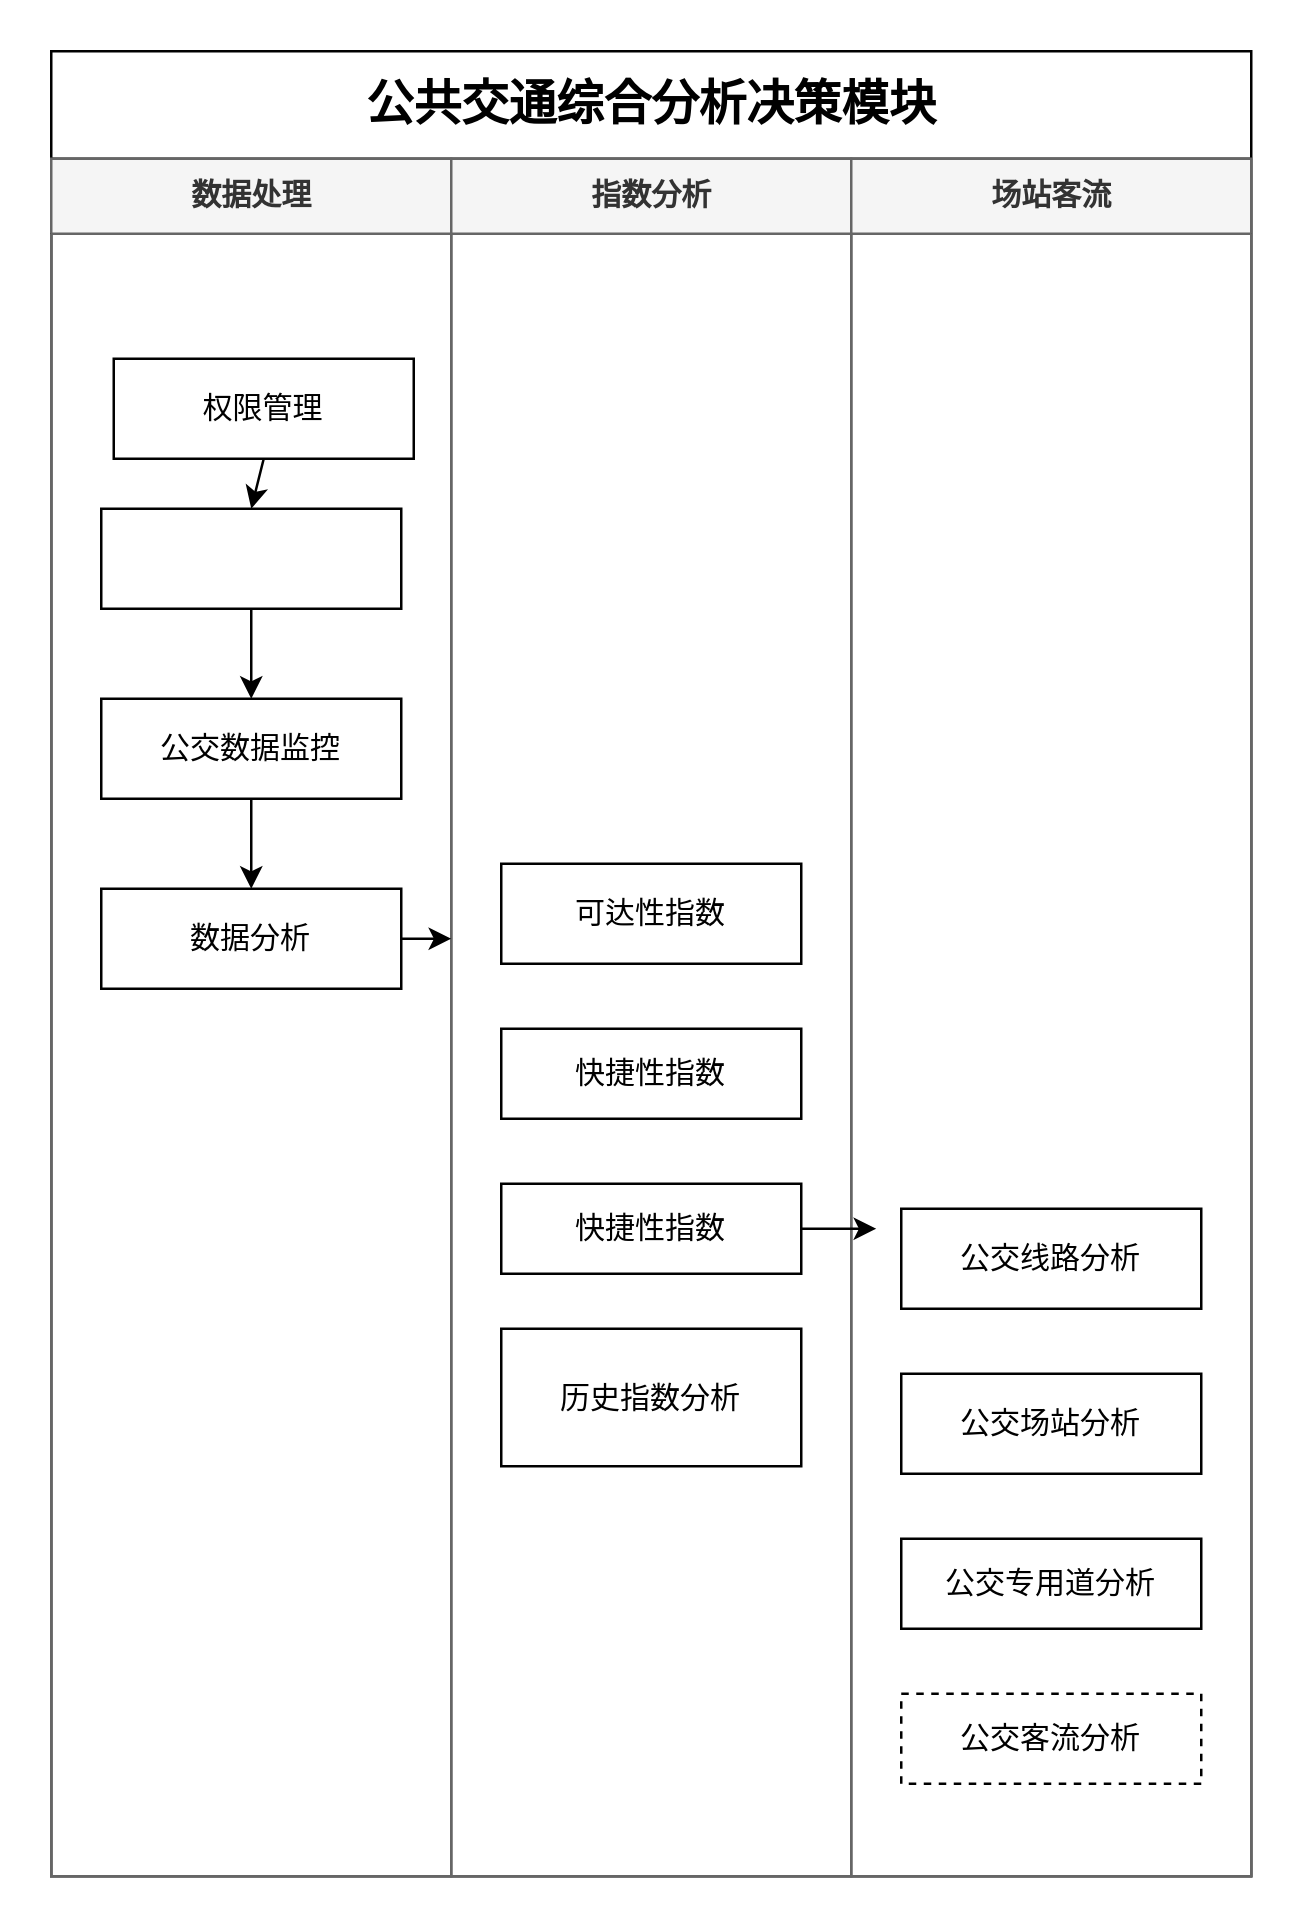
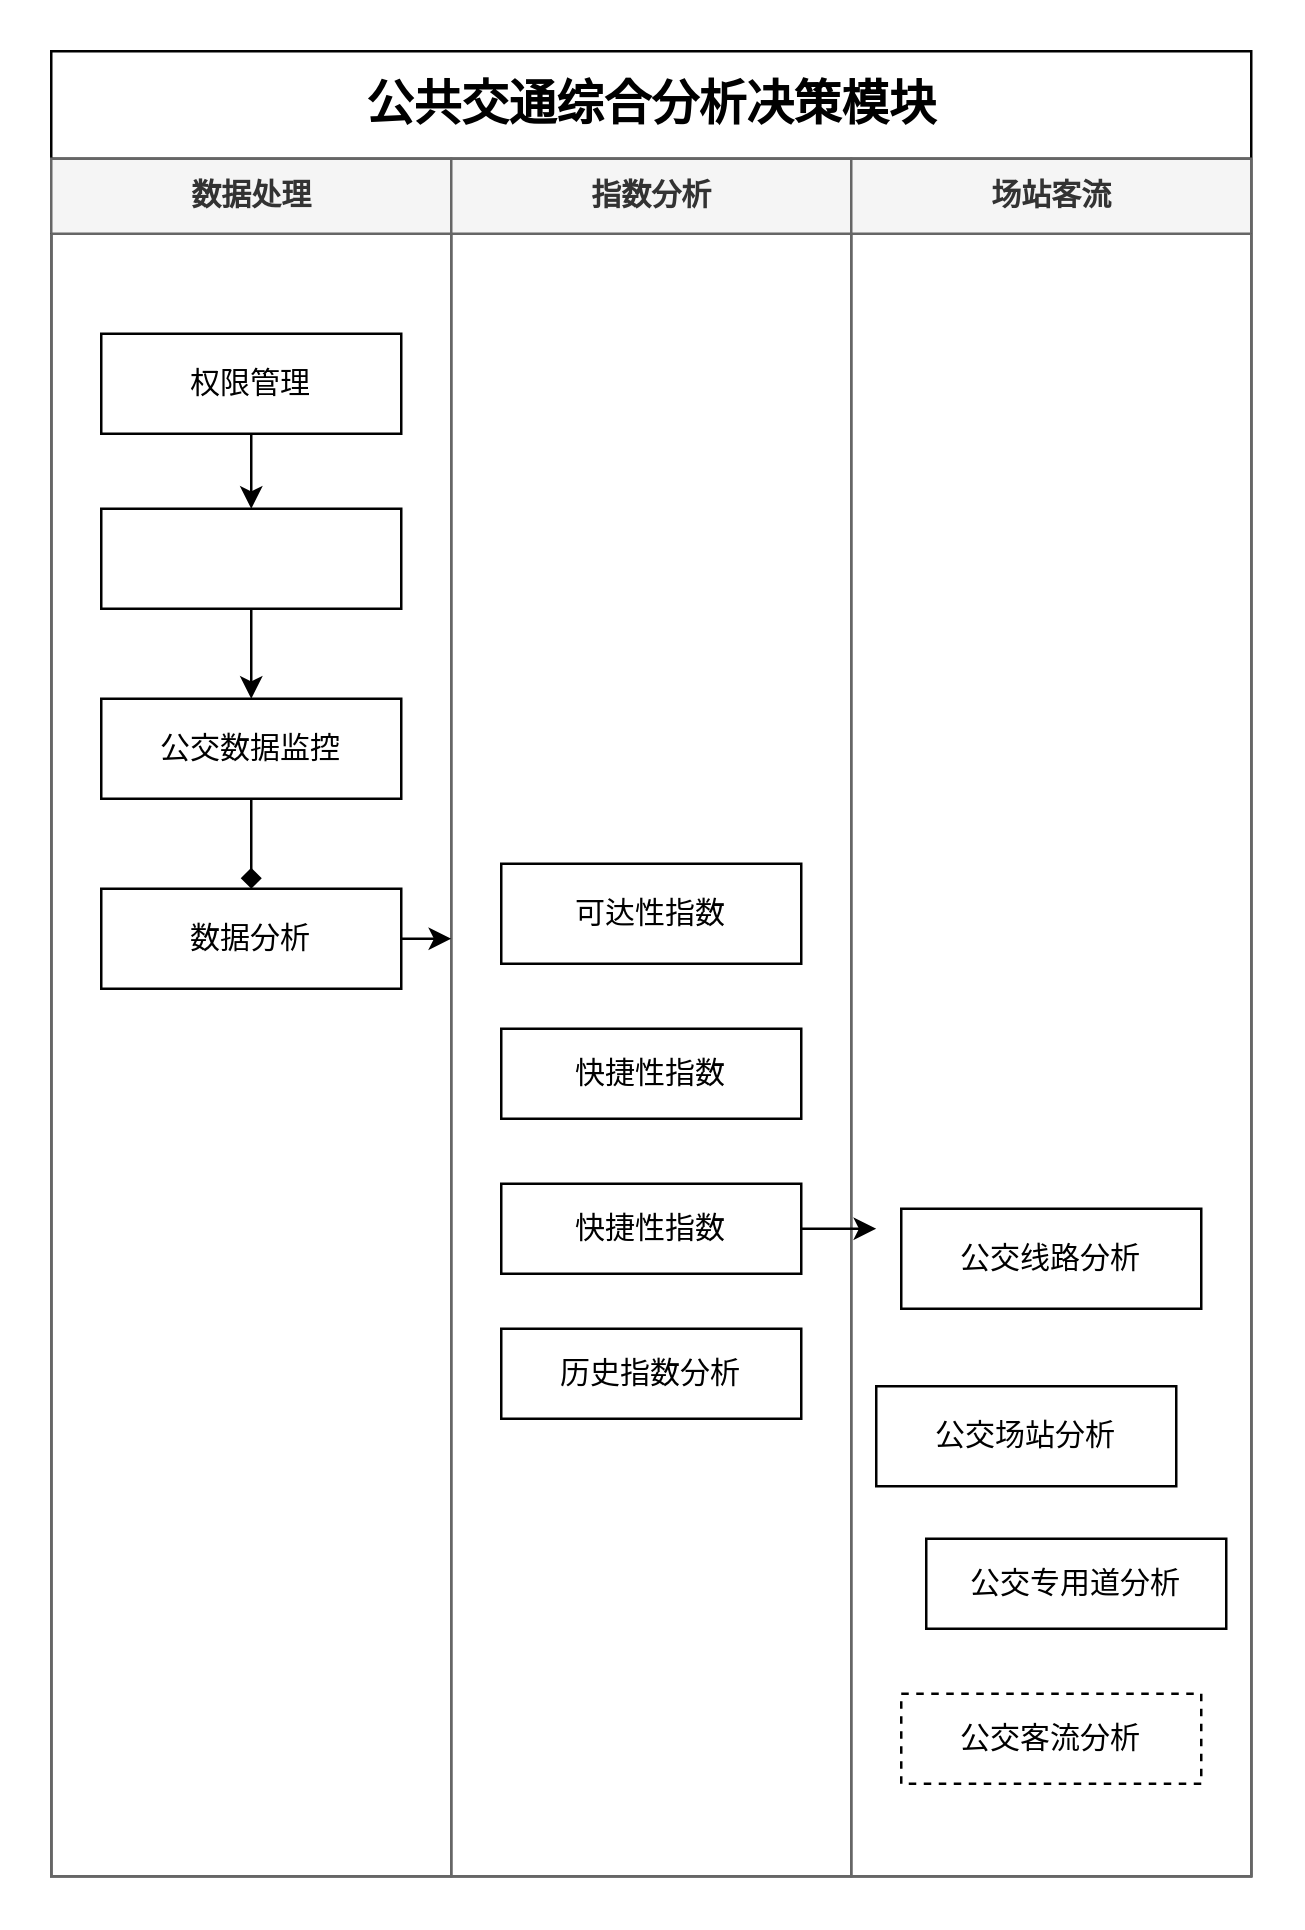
(264, 409) -> (251, 384)
(251, 869) -> (251, 868)
(651, 1398) -> (651, 1374)
(1051, 1424) -> (1026, 1436)
(1051, 1584) -> (1076, 1584)
